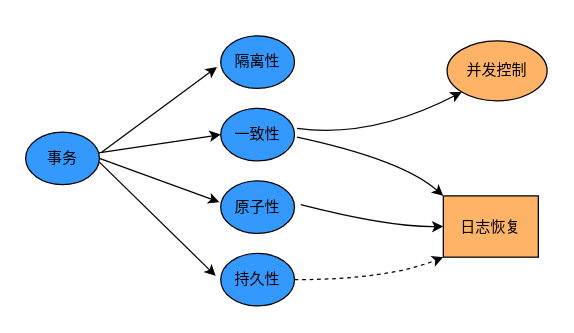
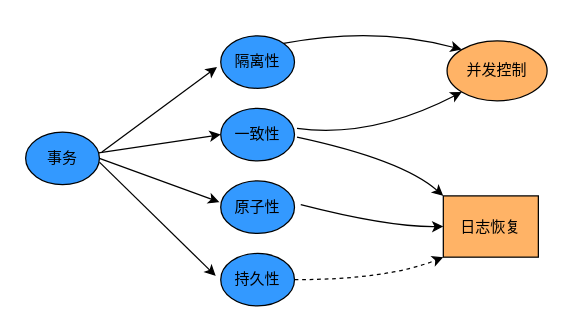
none -> (368, 35)
